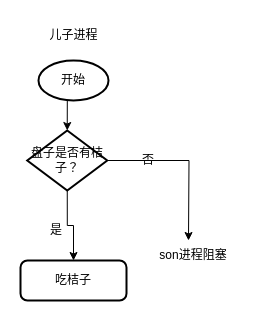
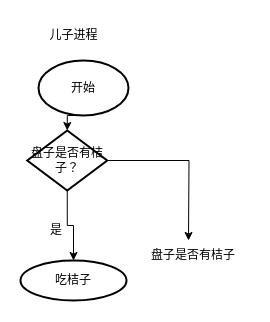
(74, 81) -> (84, 88)
(149, 161) -> none
(194, 256) -> (194, 256)
(74, 281) -> (74, 281)
